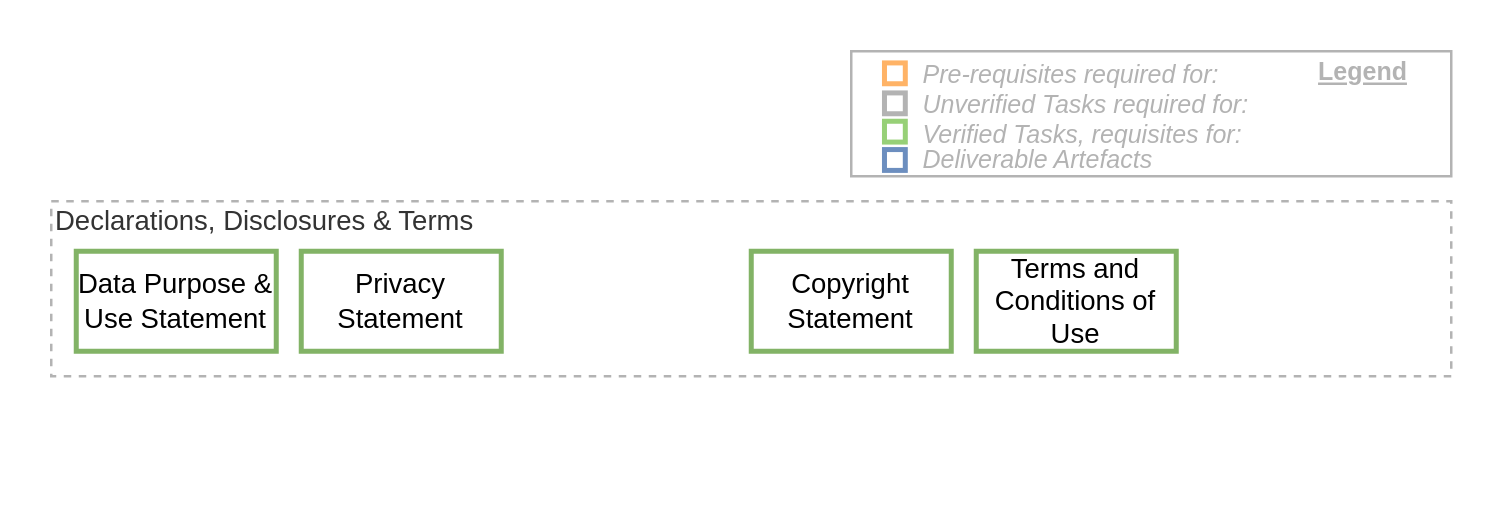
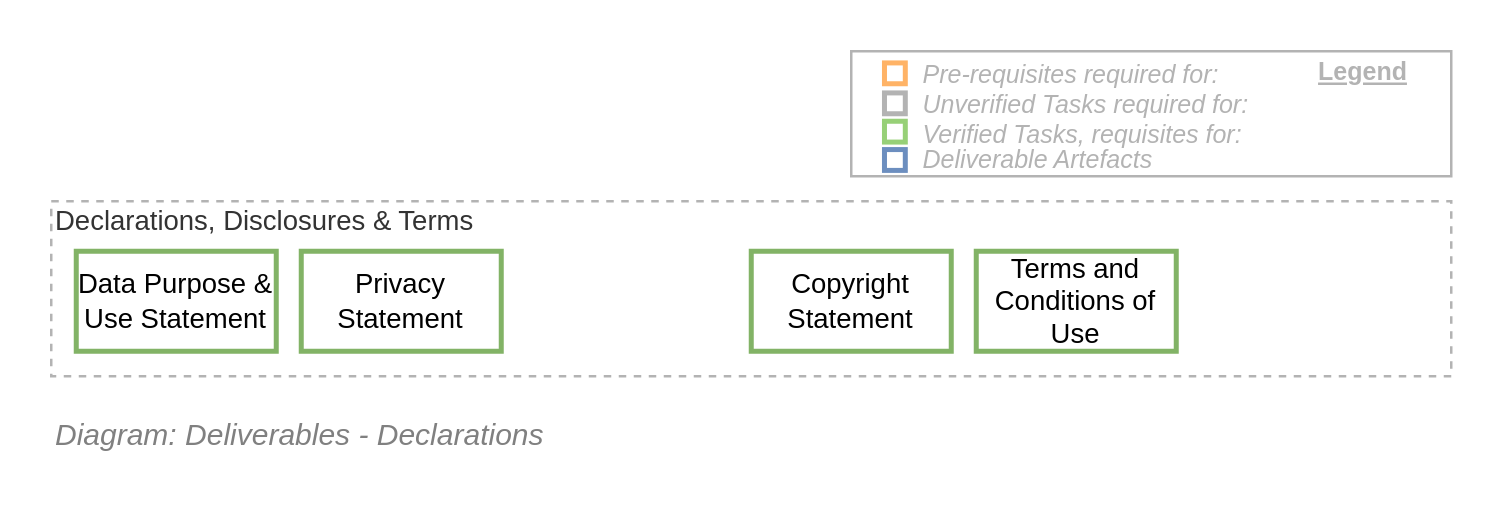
none -> (701, 426)
